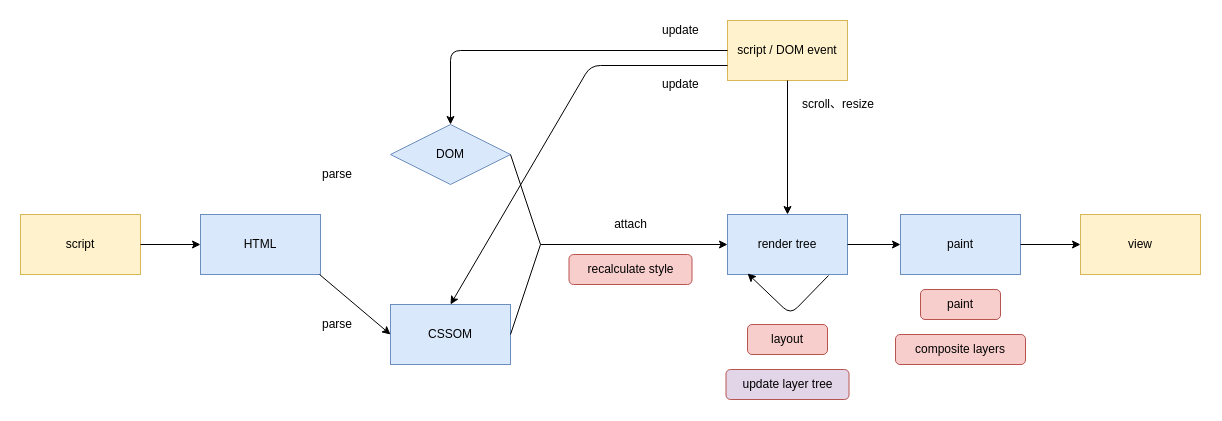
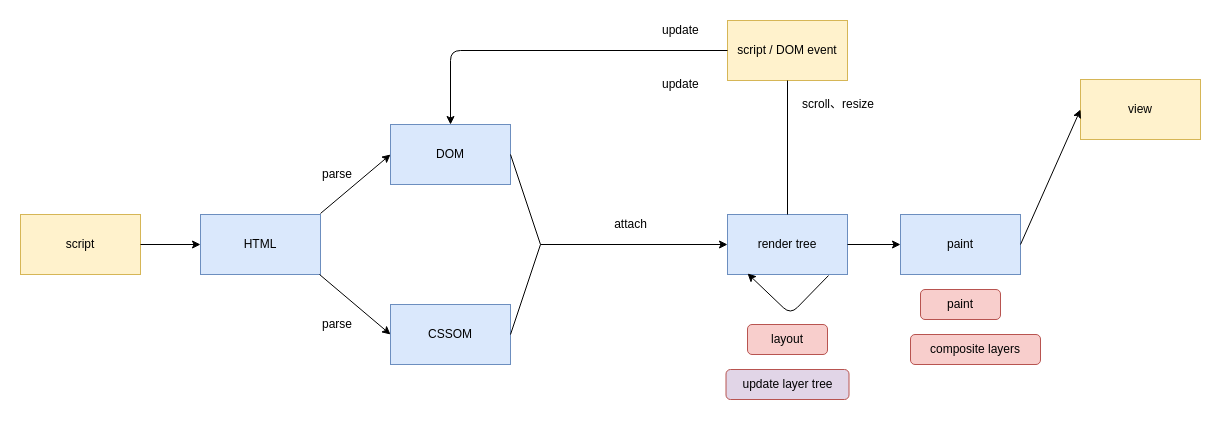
(555, 127) -> none
(451, 155) -> (451, 155)
none -> (353, 186)
(788, 206) -> (788, 208)
(1141, 245) -> (1141, 110)
(631, 270) -> none
(961, 350) -> (976, 350)
